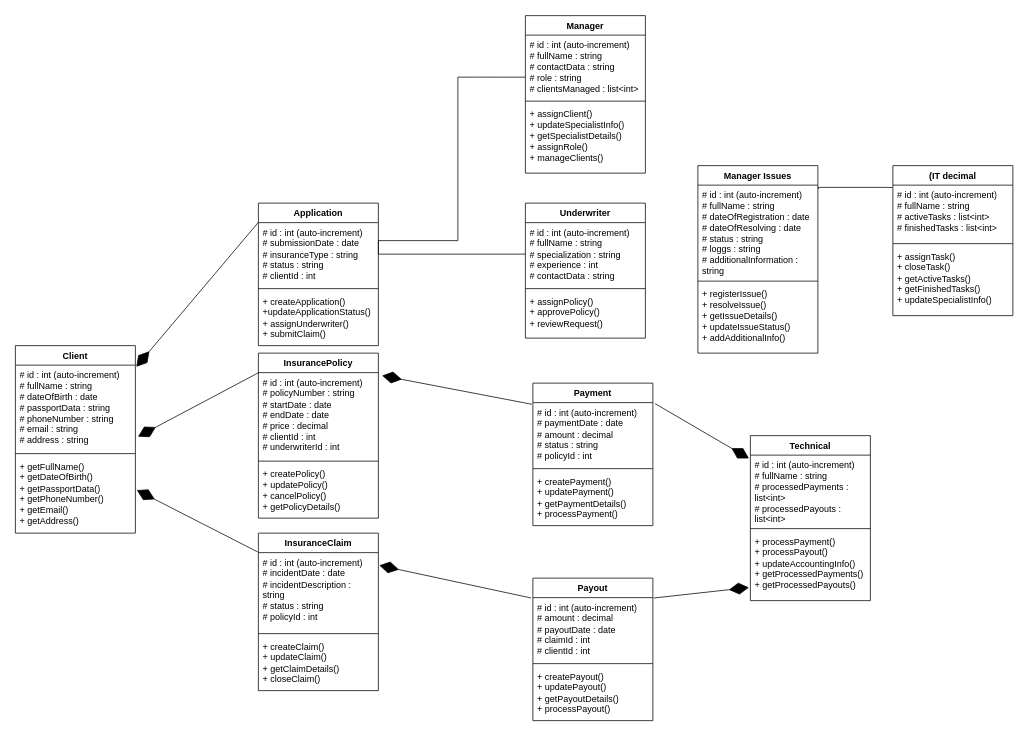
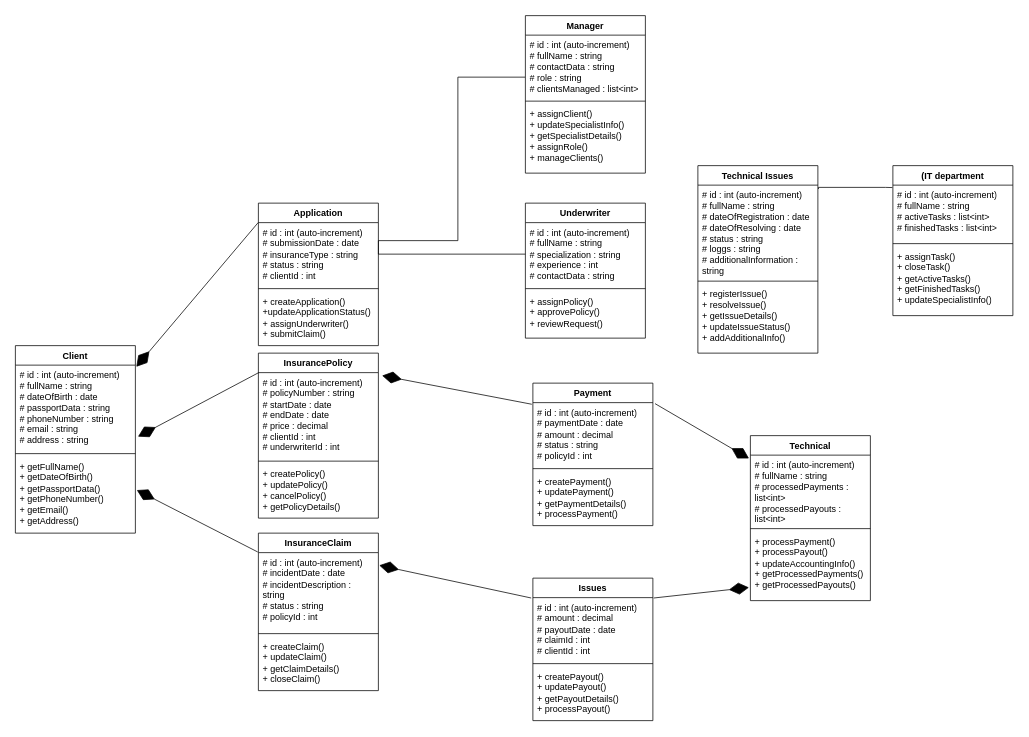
(758, 176) -> (758, 176)
(953, 176) -> (953, 176)
(593, 589) -> (593, 589)
